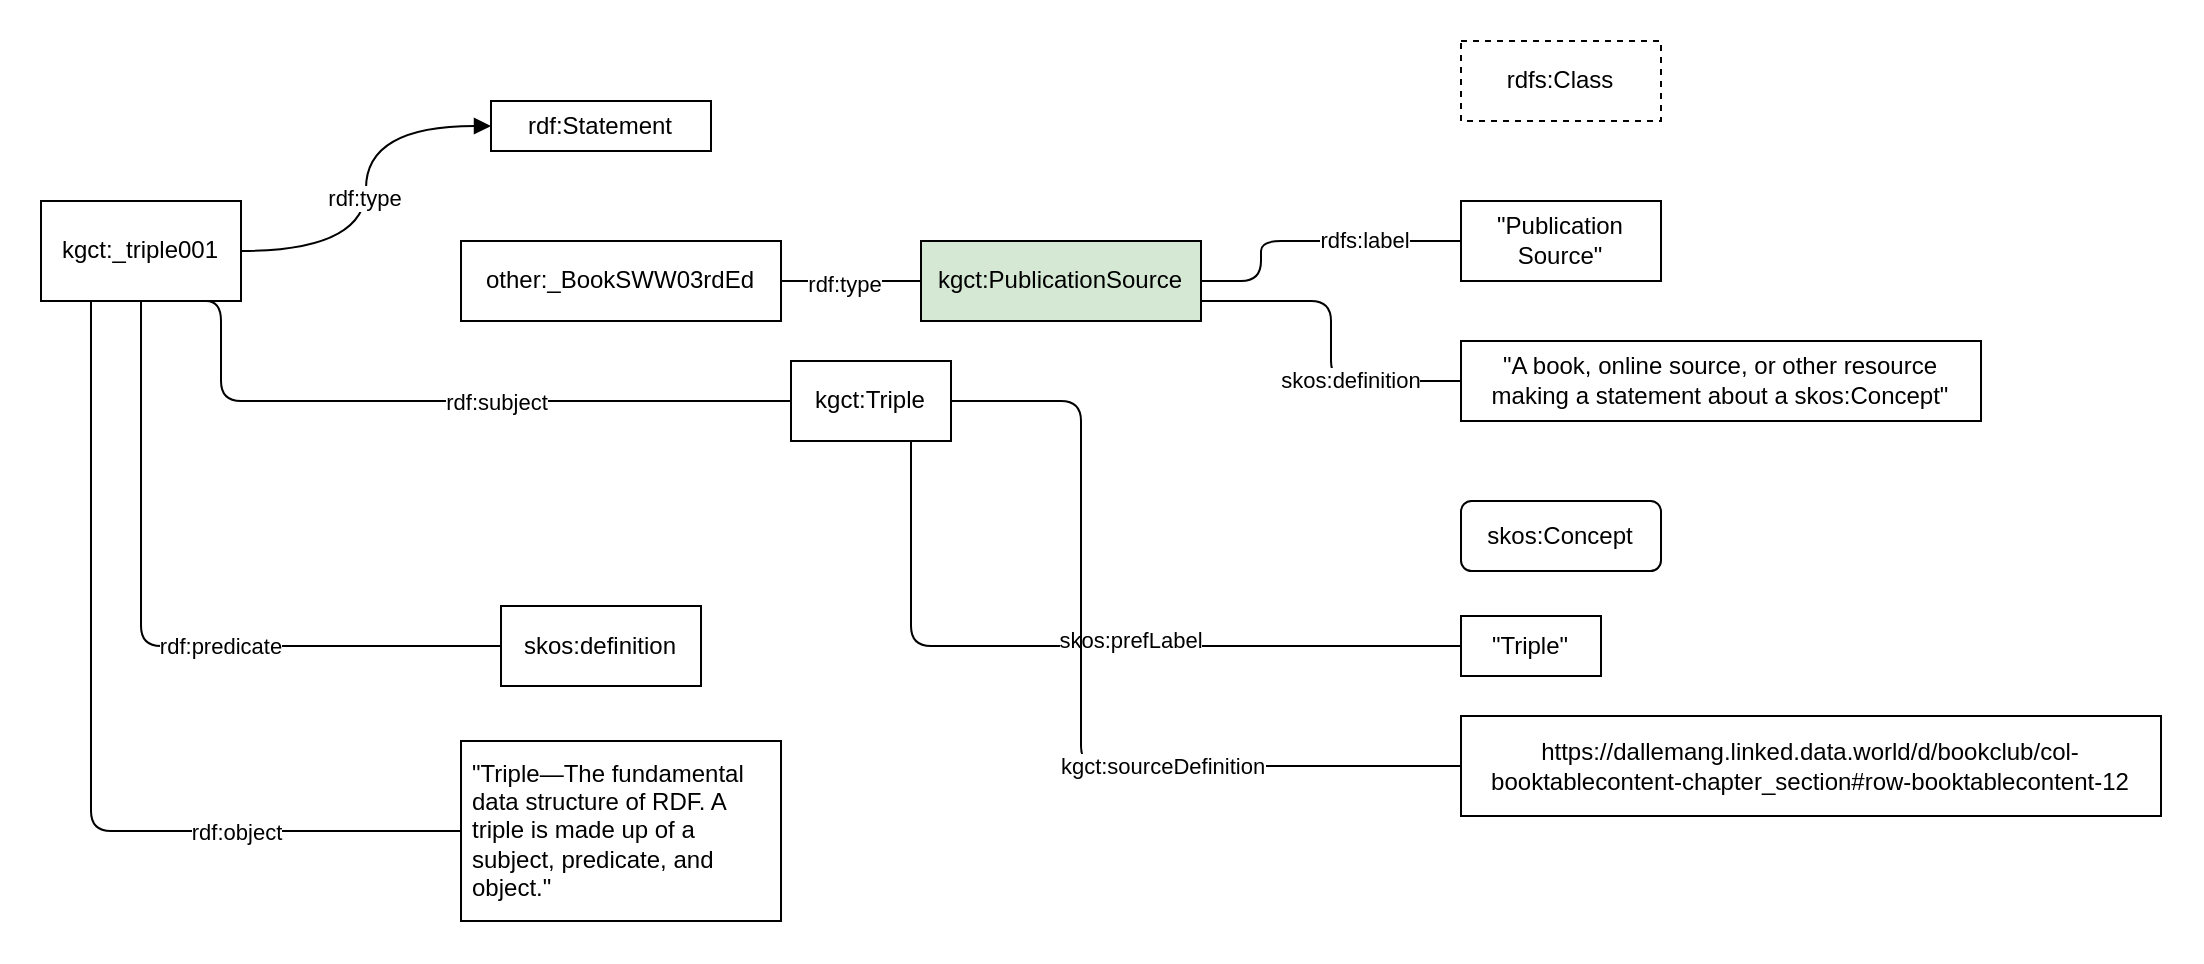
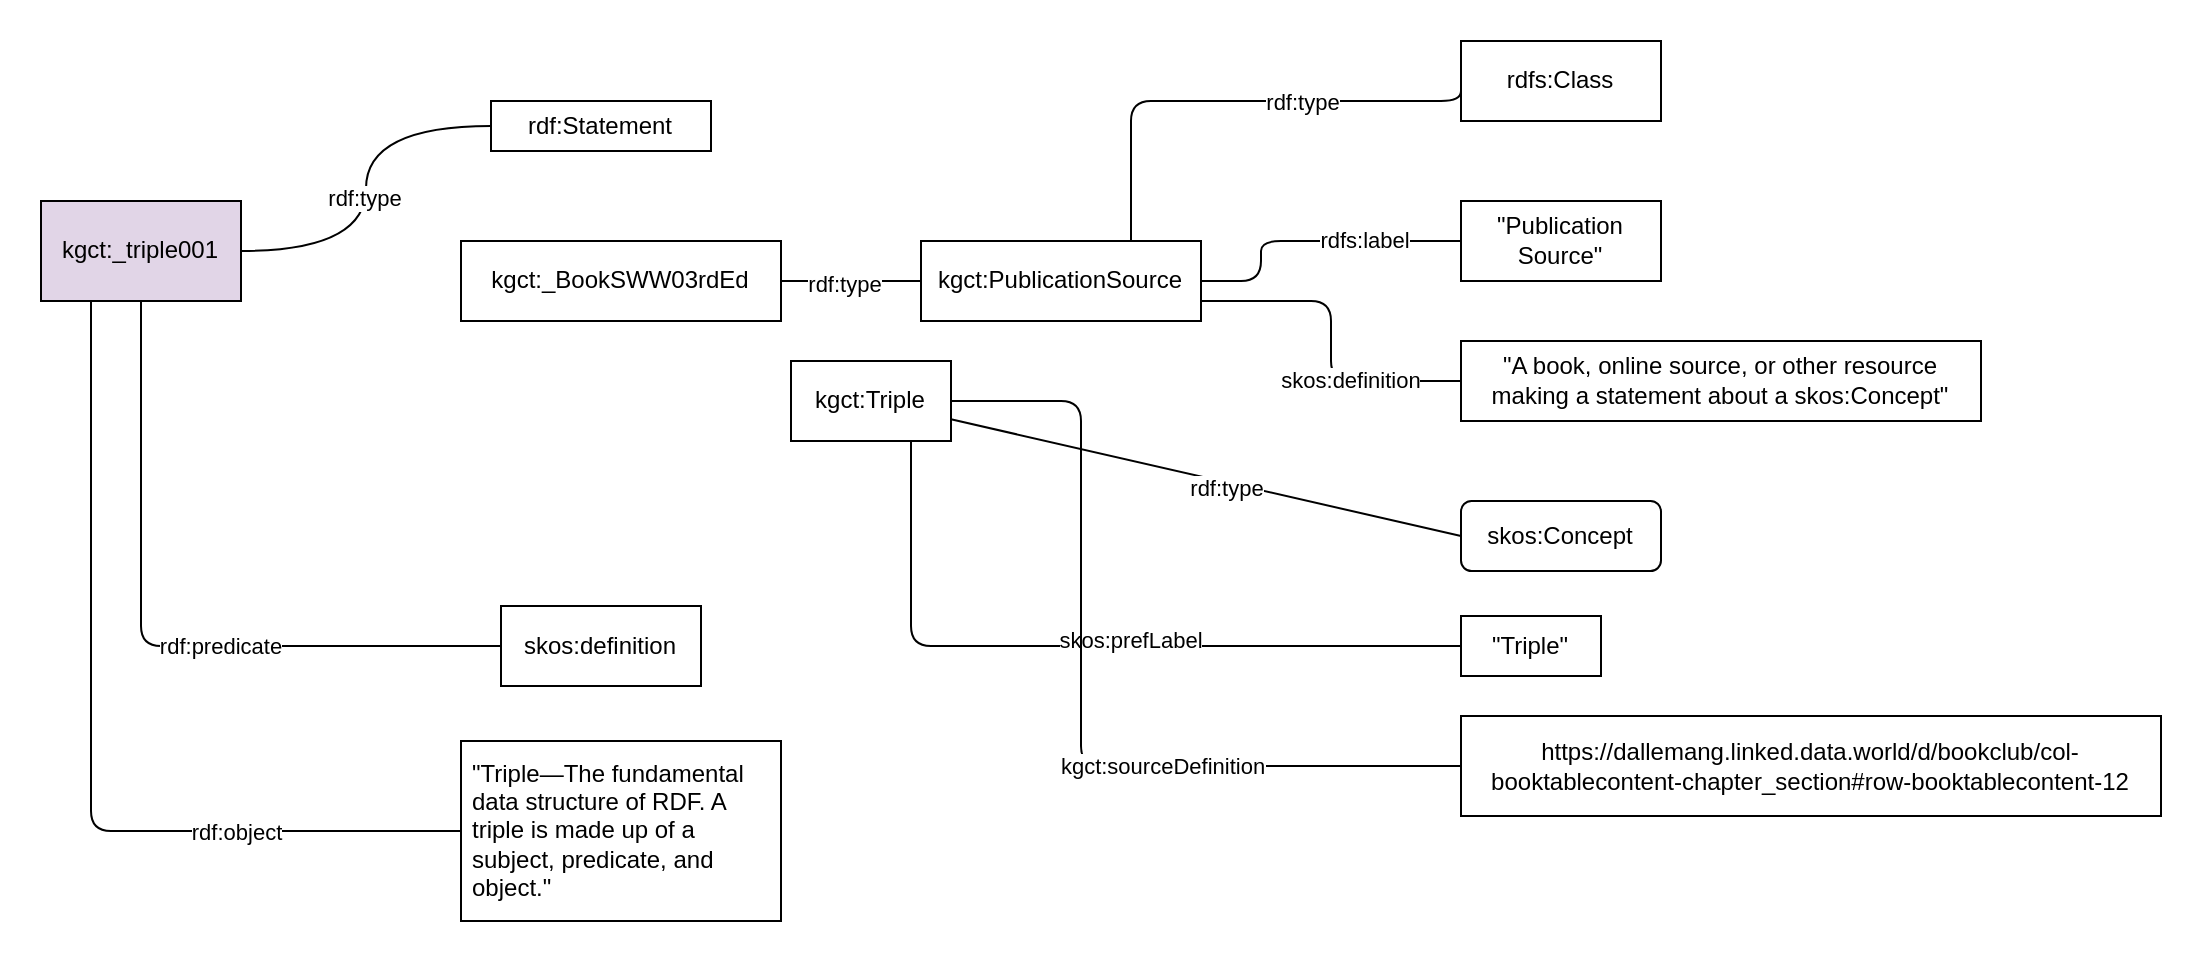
(1561, 81) -> (1561, 81)
none -> (1236, 101)
(414, 133) -> (423, 133)
(141, 251) -> (141, 251)
(621, 281) -> (621, 281)
(1061, 281) -> (1061, 281)
(462, 401) -> none
none -> (1206, 478)
